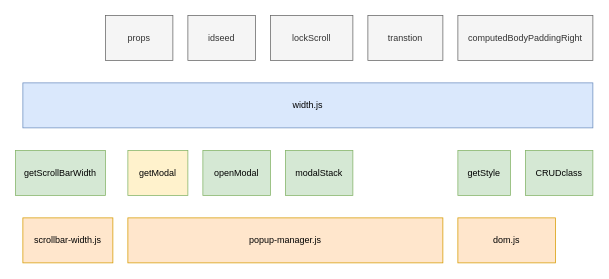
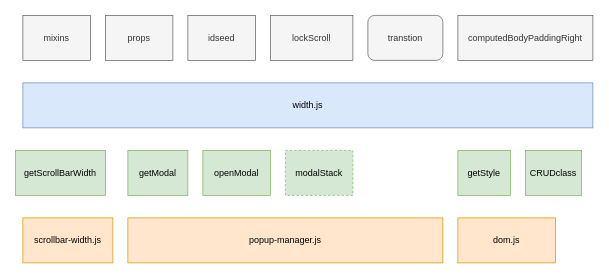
none -> (57, 38)
(405, 38) -> (405, 38)
(158, 173) -> (158, 173)
(319, 173) -> (319, 173)
(559, 173) -> (554, 173)
